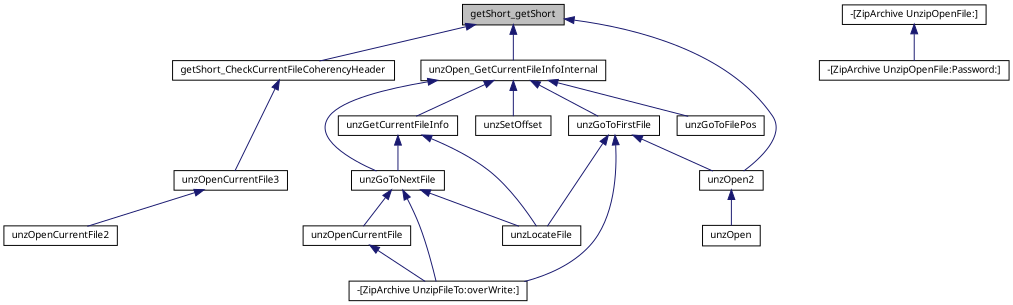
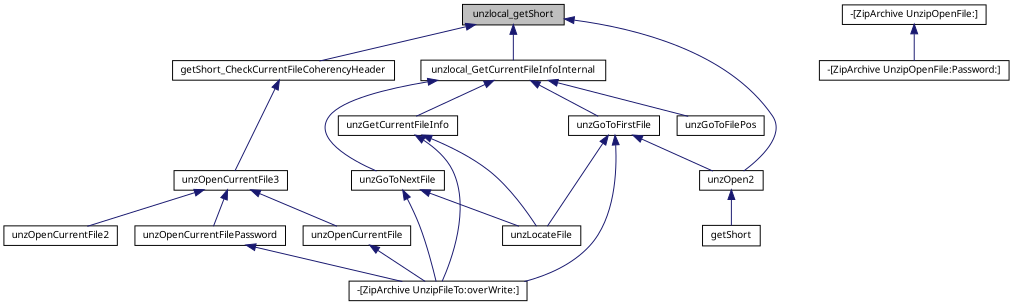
(513, 15) -> (513, 15)
(513, 70) -> (513, 70)
(513, 126) -> none
(398, 158) -> (460, 198)
(374, 212) -> (298, 210)
none -> (210, 236)
(731, 236) -> (731, 236)
